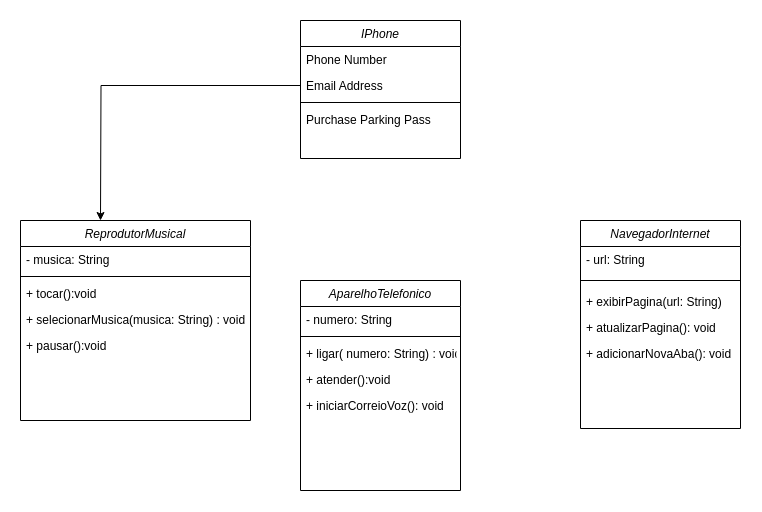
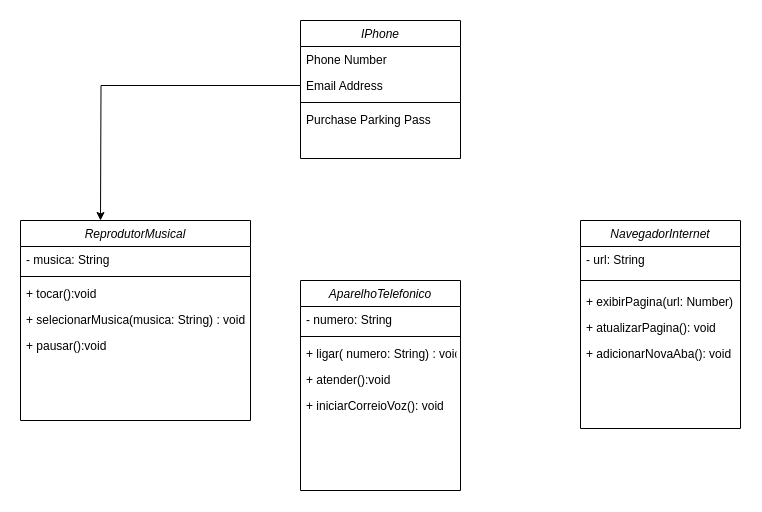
(664, 302) -> (666, 302)
